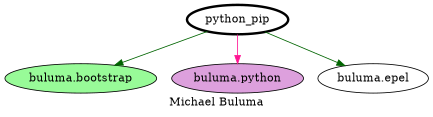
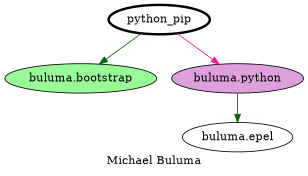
(301, 47) -> (238, 104)
